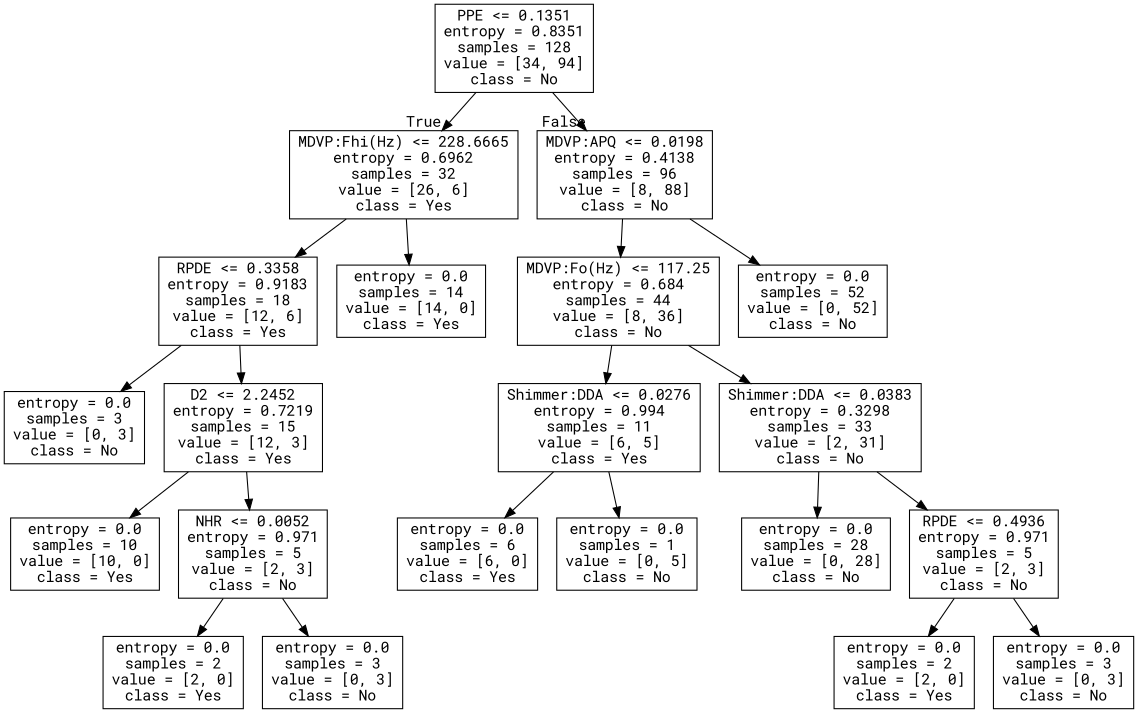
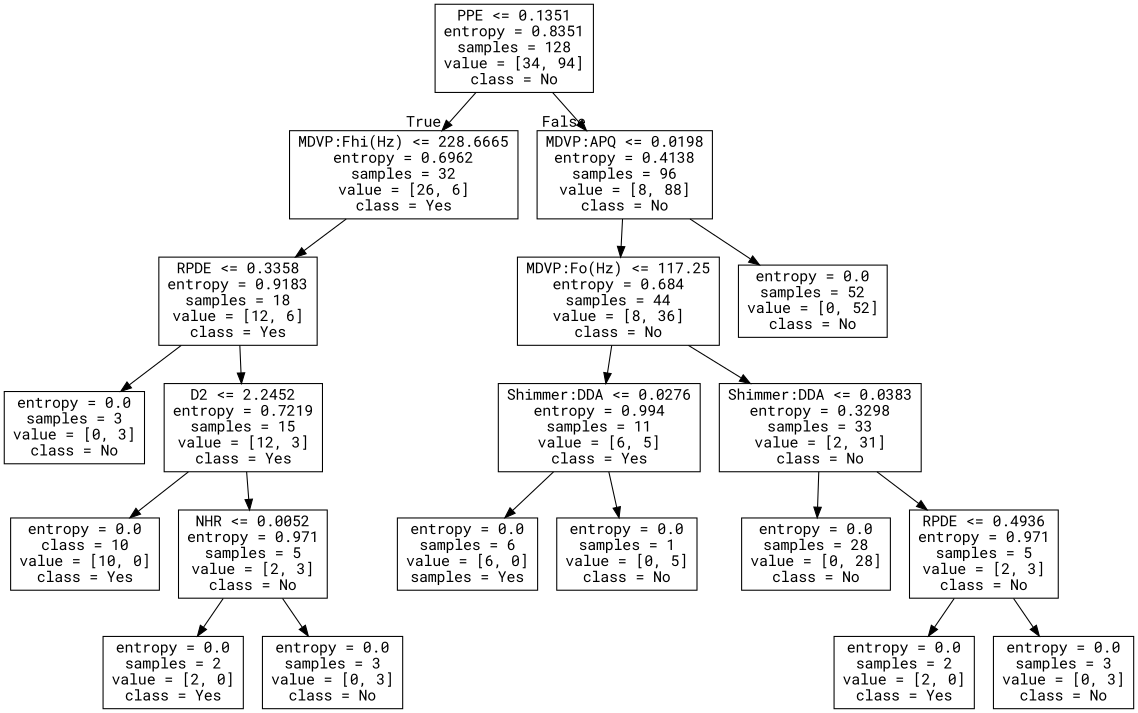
(411, 301) -> none
(85, 554) -> (85, 554)
(468, 554) -> (468, 554)
